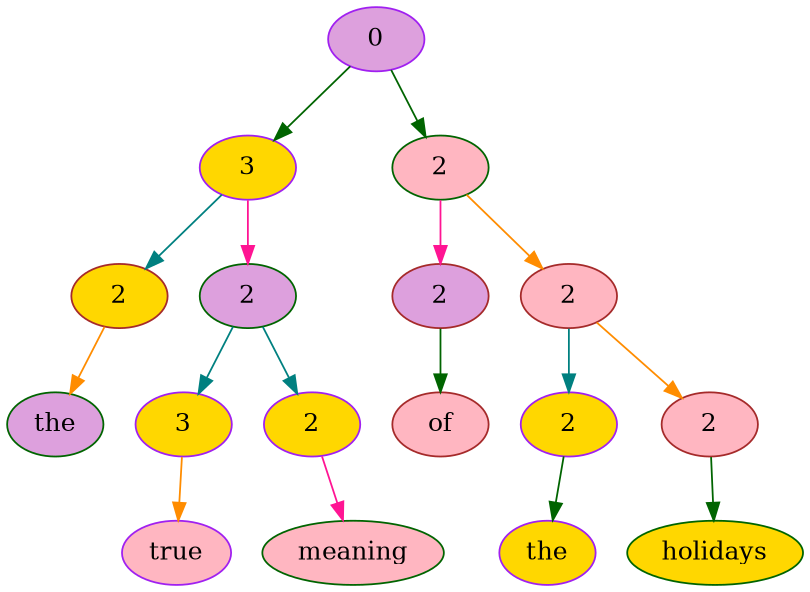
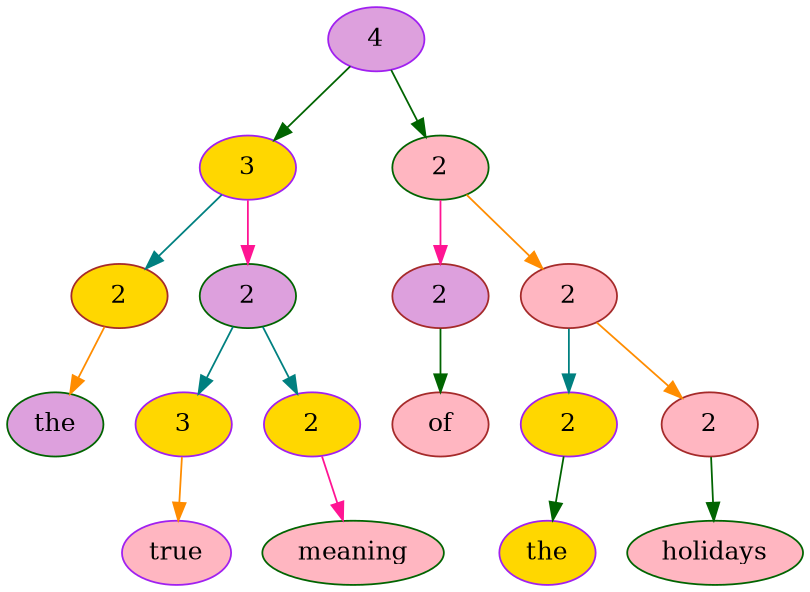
(376, 39) -> (376, 39)
(715, 553) -> (715, 553)
